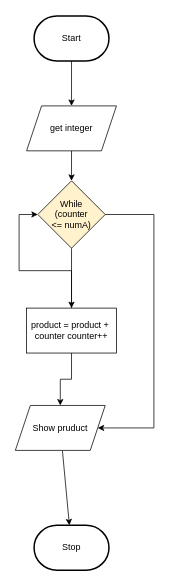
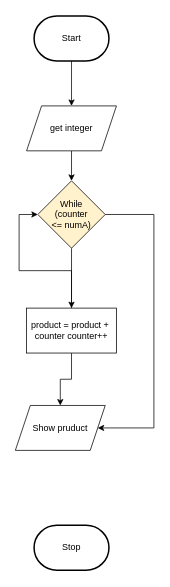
(66, 485) -> none
